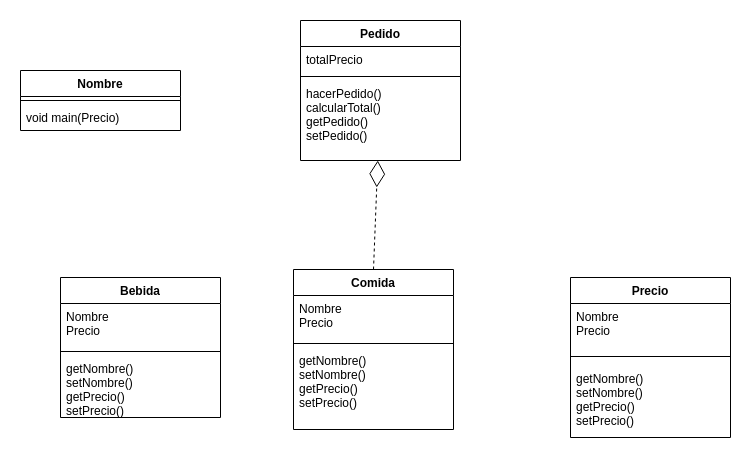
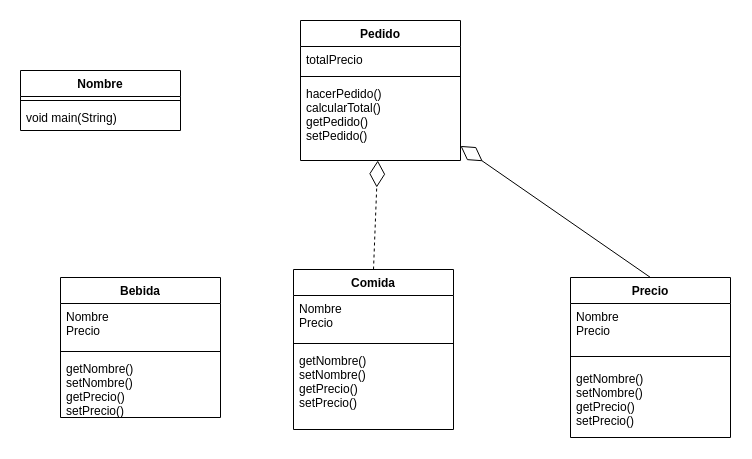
(77, 118) -> (77, 118)
none -> (567, 219)
